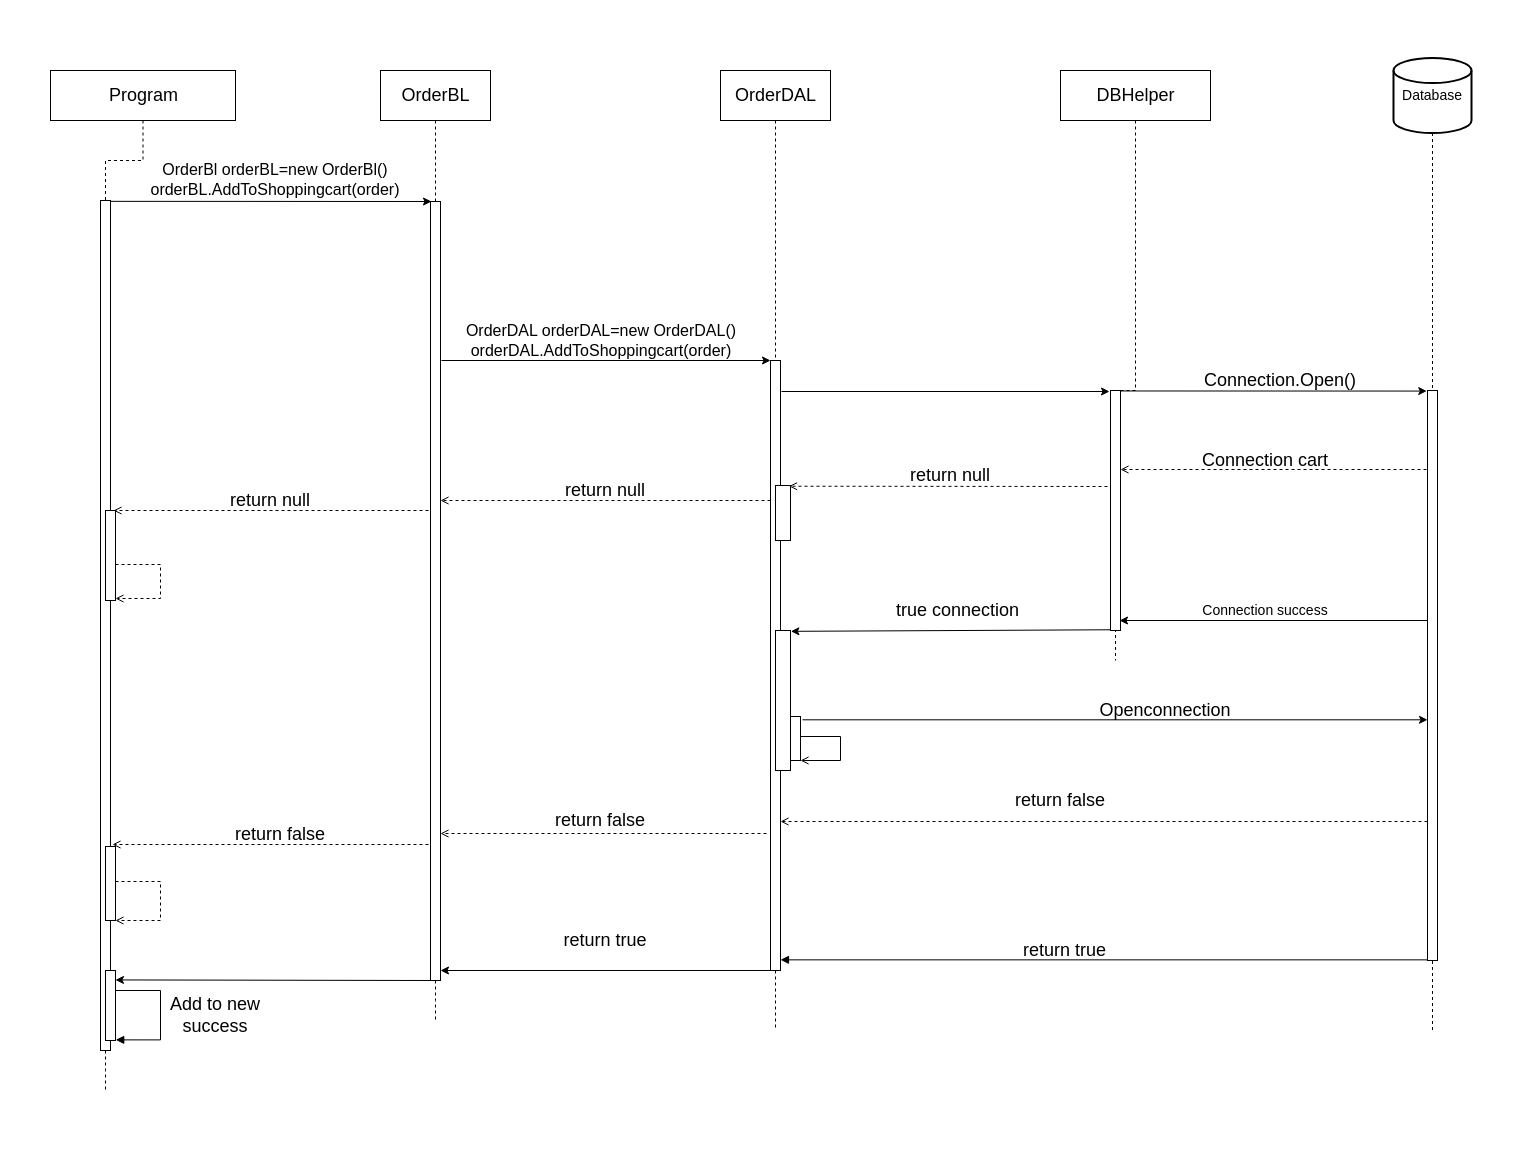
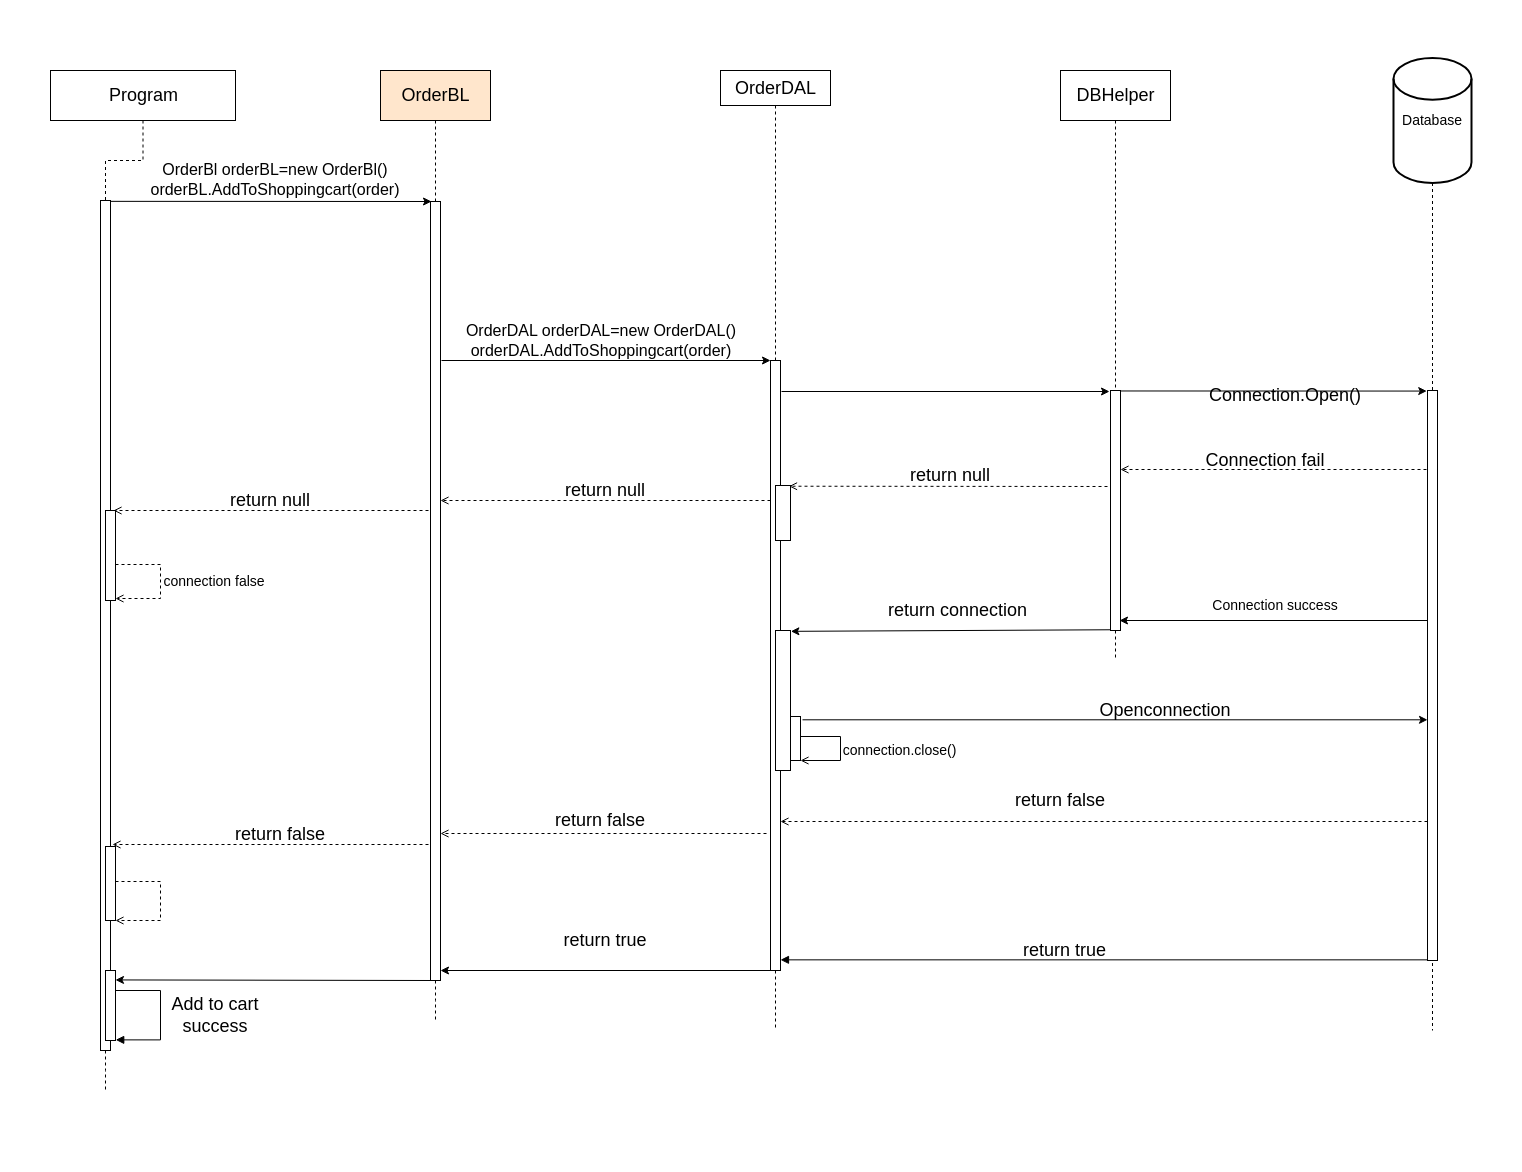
(436, 96) -> (436, 96)
(776, 96) -> (776, 88)
(1136, 96) -> (1116, 96)
(1433, 96) -> (1433, 121)
(1281, 381) -> (1286, 396)
(1266, 461) -> (1266, 461)
none -> (215, 582)
(958, 611) -> (958, 611)
(1266, 611) -> (1276, 606)
none -> (900, 751)
(216, 1016) -> (216, 1016)
